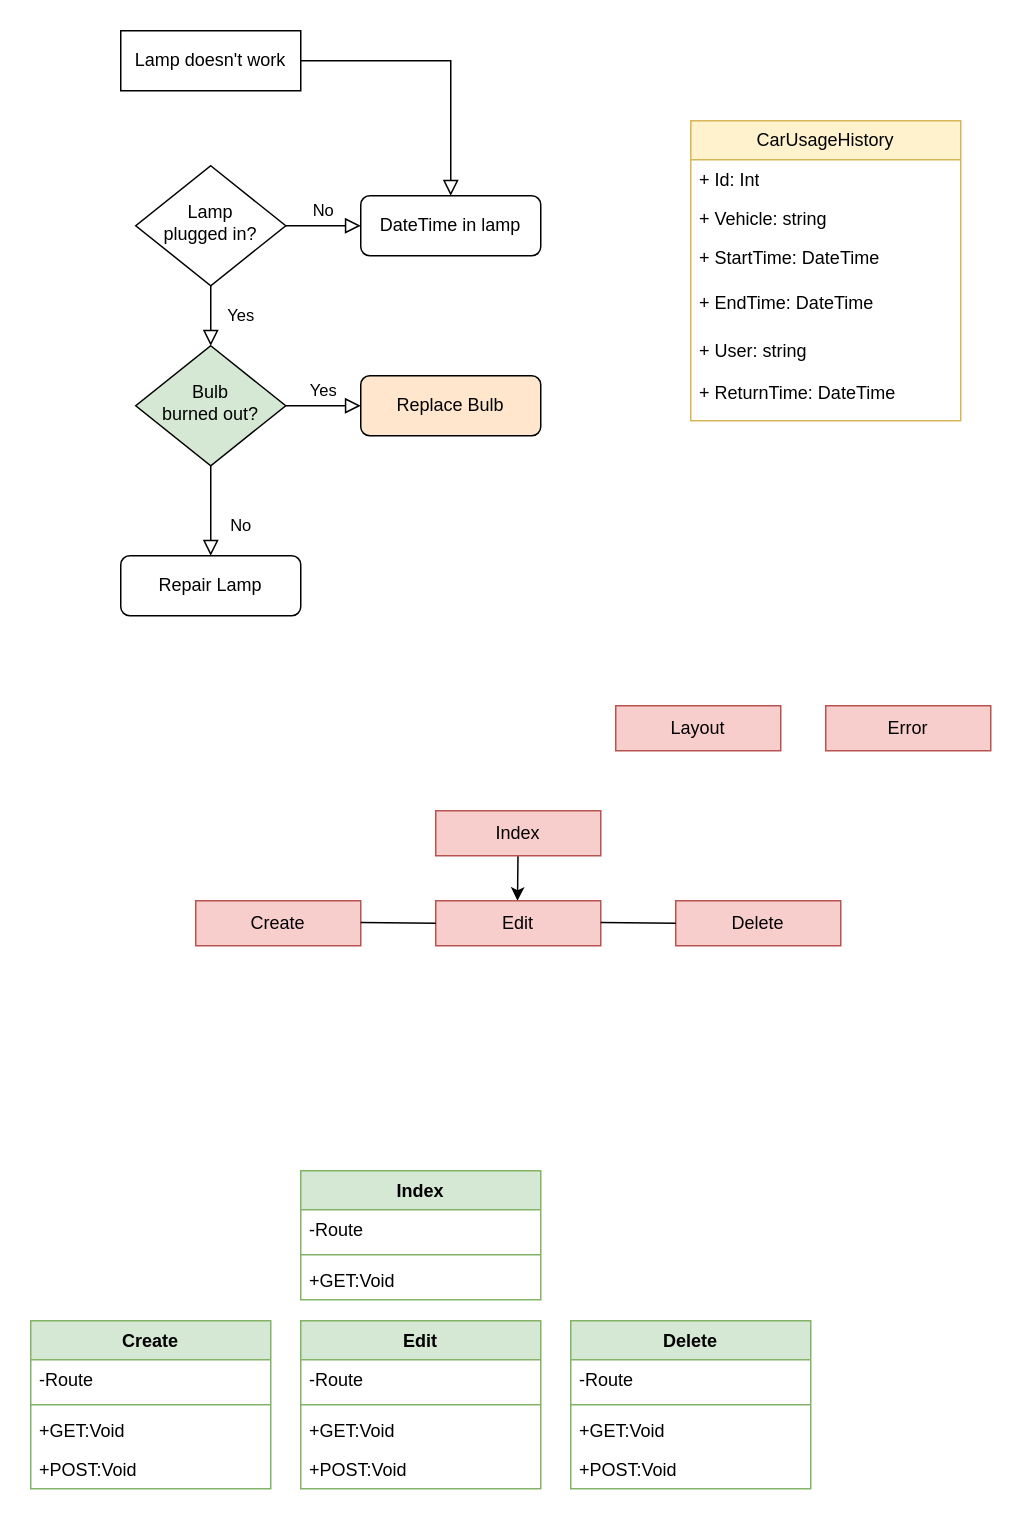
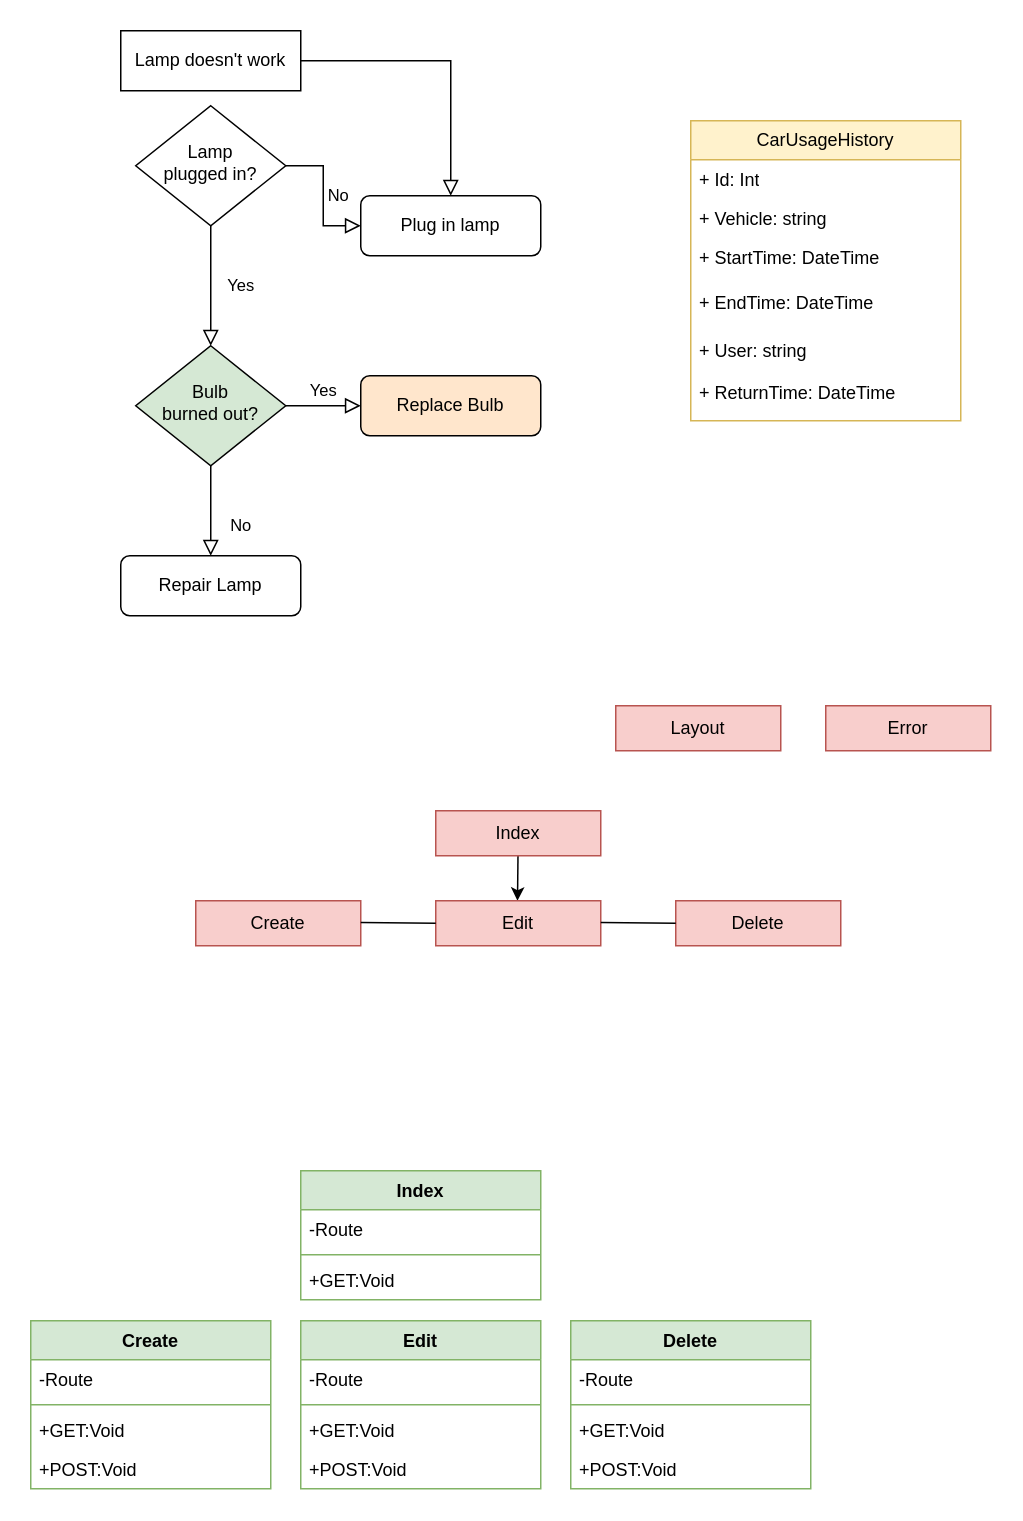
(211, 226) -> (211, 166)
(451, 226) -> (451, 226)
